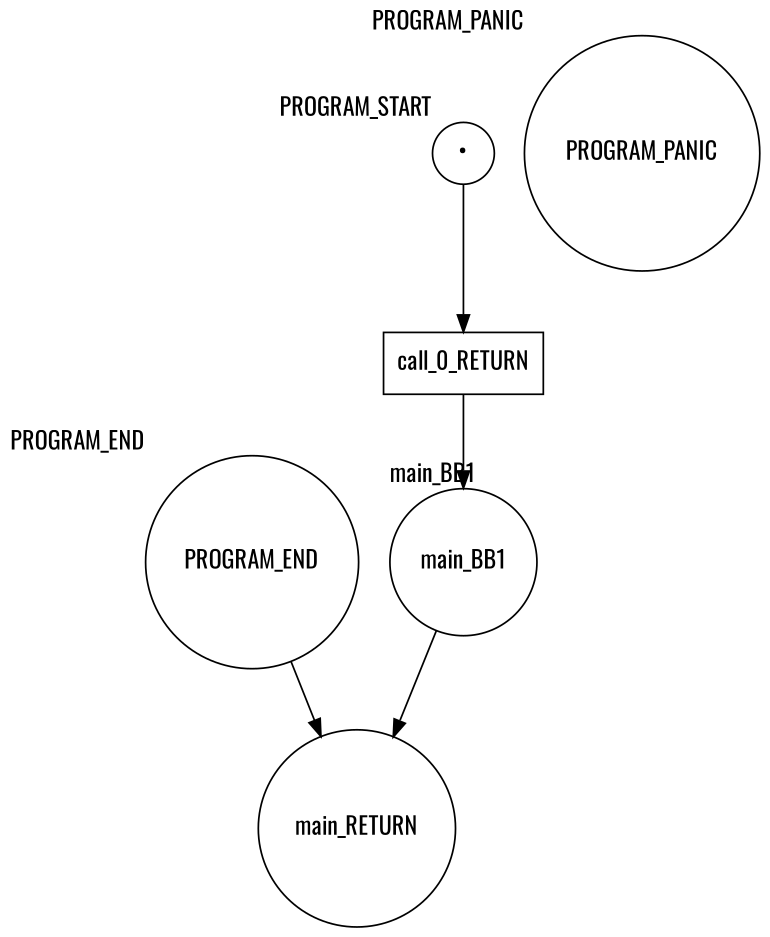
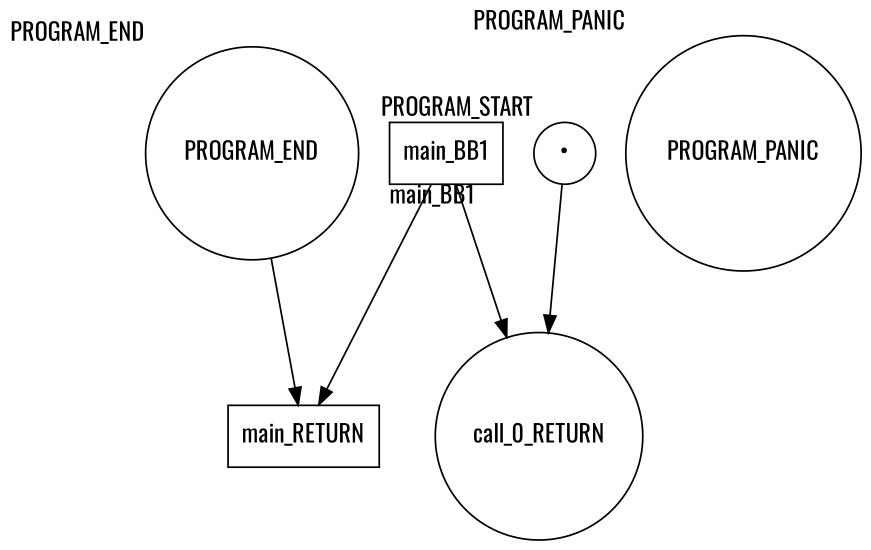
(463, 363) -> (539, 436)
(463, 433) -> (479, 252)
(463, 562) -> (446, 153)
(357, 828) -> (304, 436)
